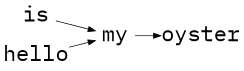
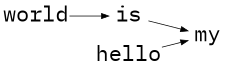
none -> (36, 16)
(201, 36) -> none
